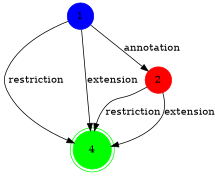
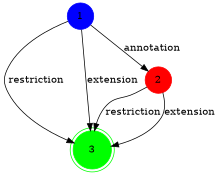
(92, 150) -> (92, 150)
